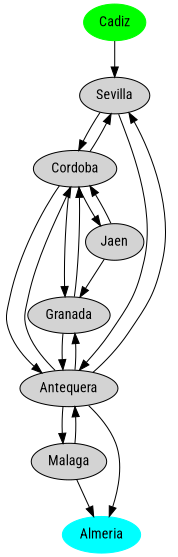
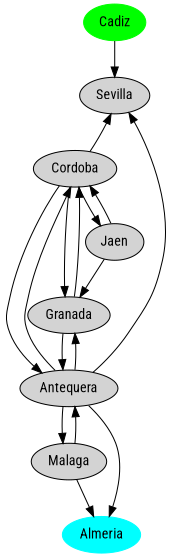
(91, 127) -> none
(146, 245) -> none
